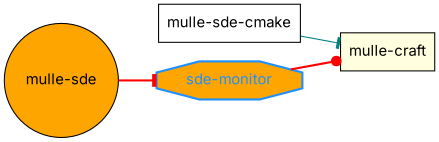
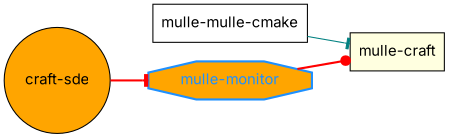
(229, 23) -> (230, 23)
(61, 80) -> (57, 80)
(229, 80) -> (230, 80)
